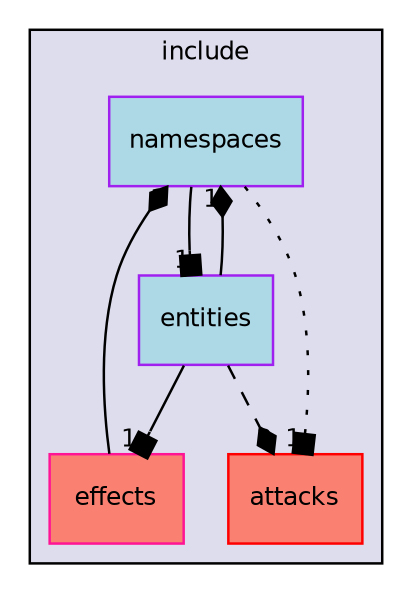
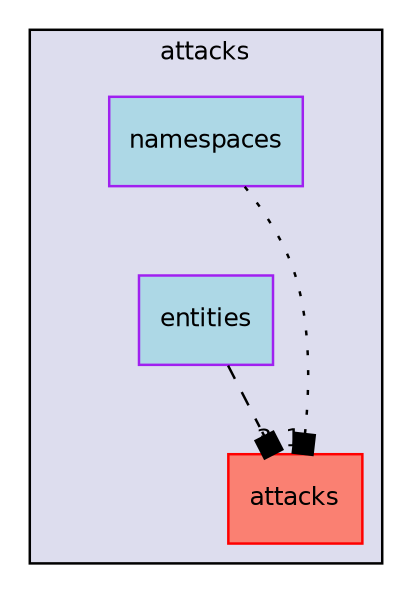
(206, 53) -> (206, 53)
(189, 219) -> none
(223, 246) -> none
(244, 396) -> (244, 396)
(117, 499) -> none
